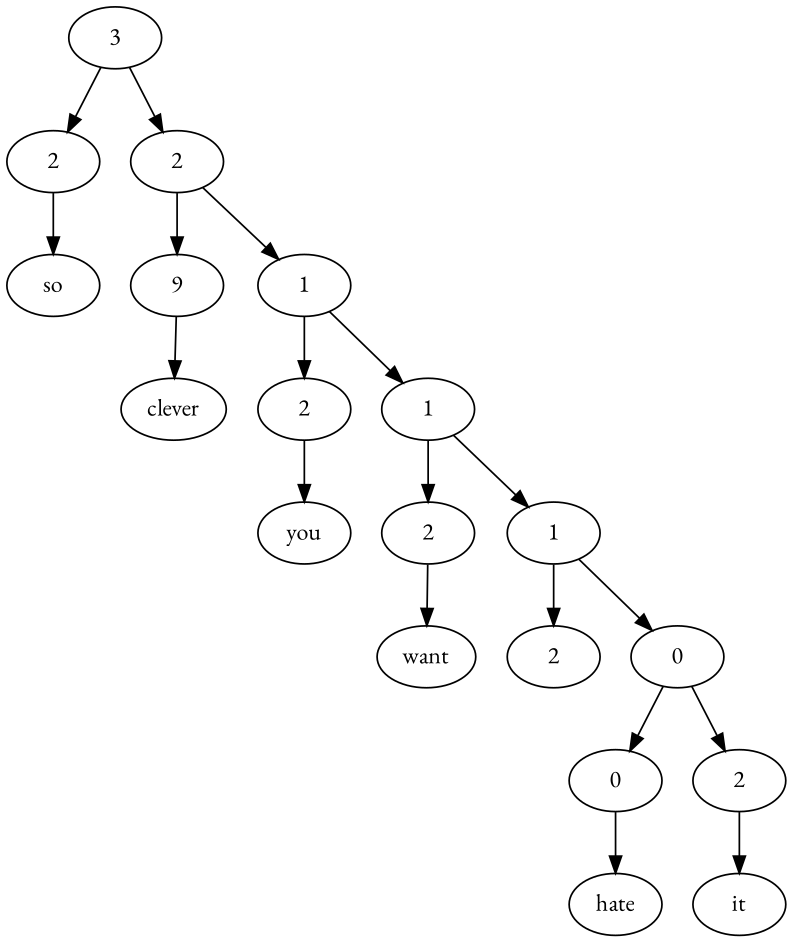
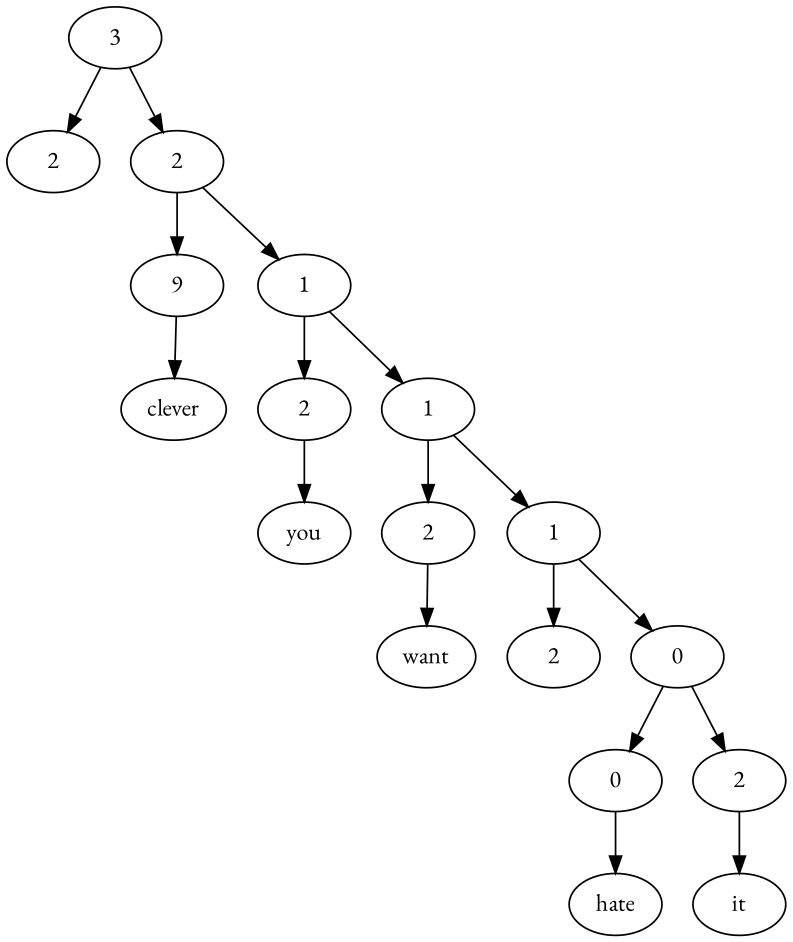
(53, 285) -> none
